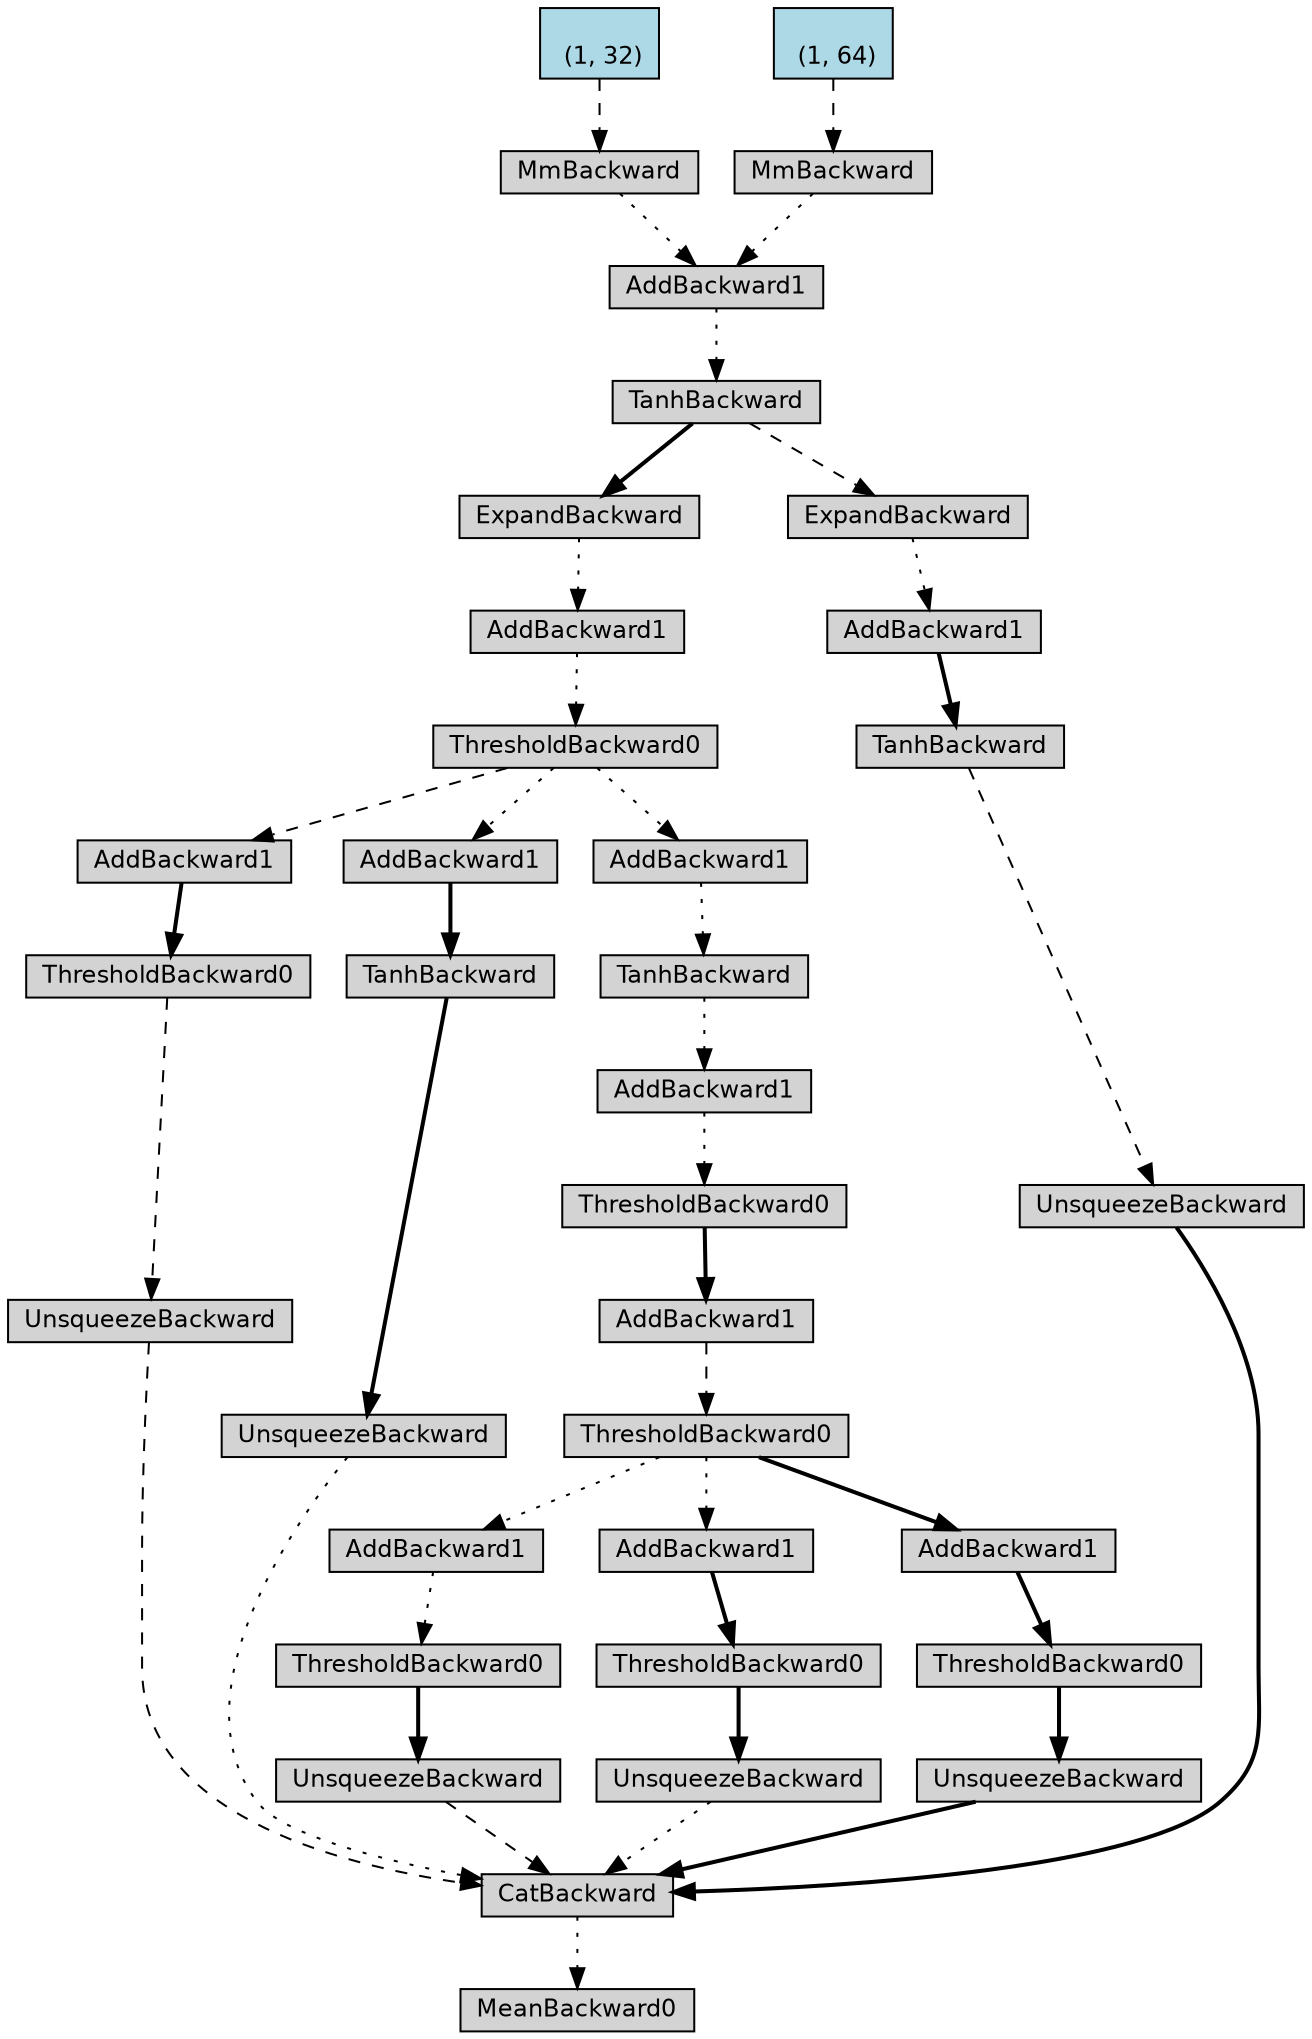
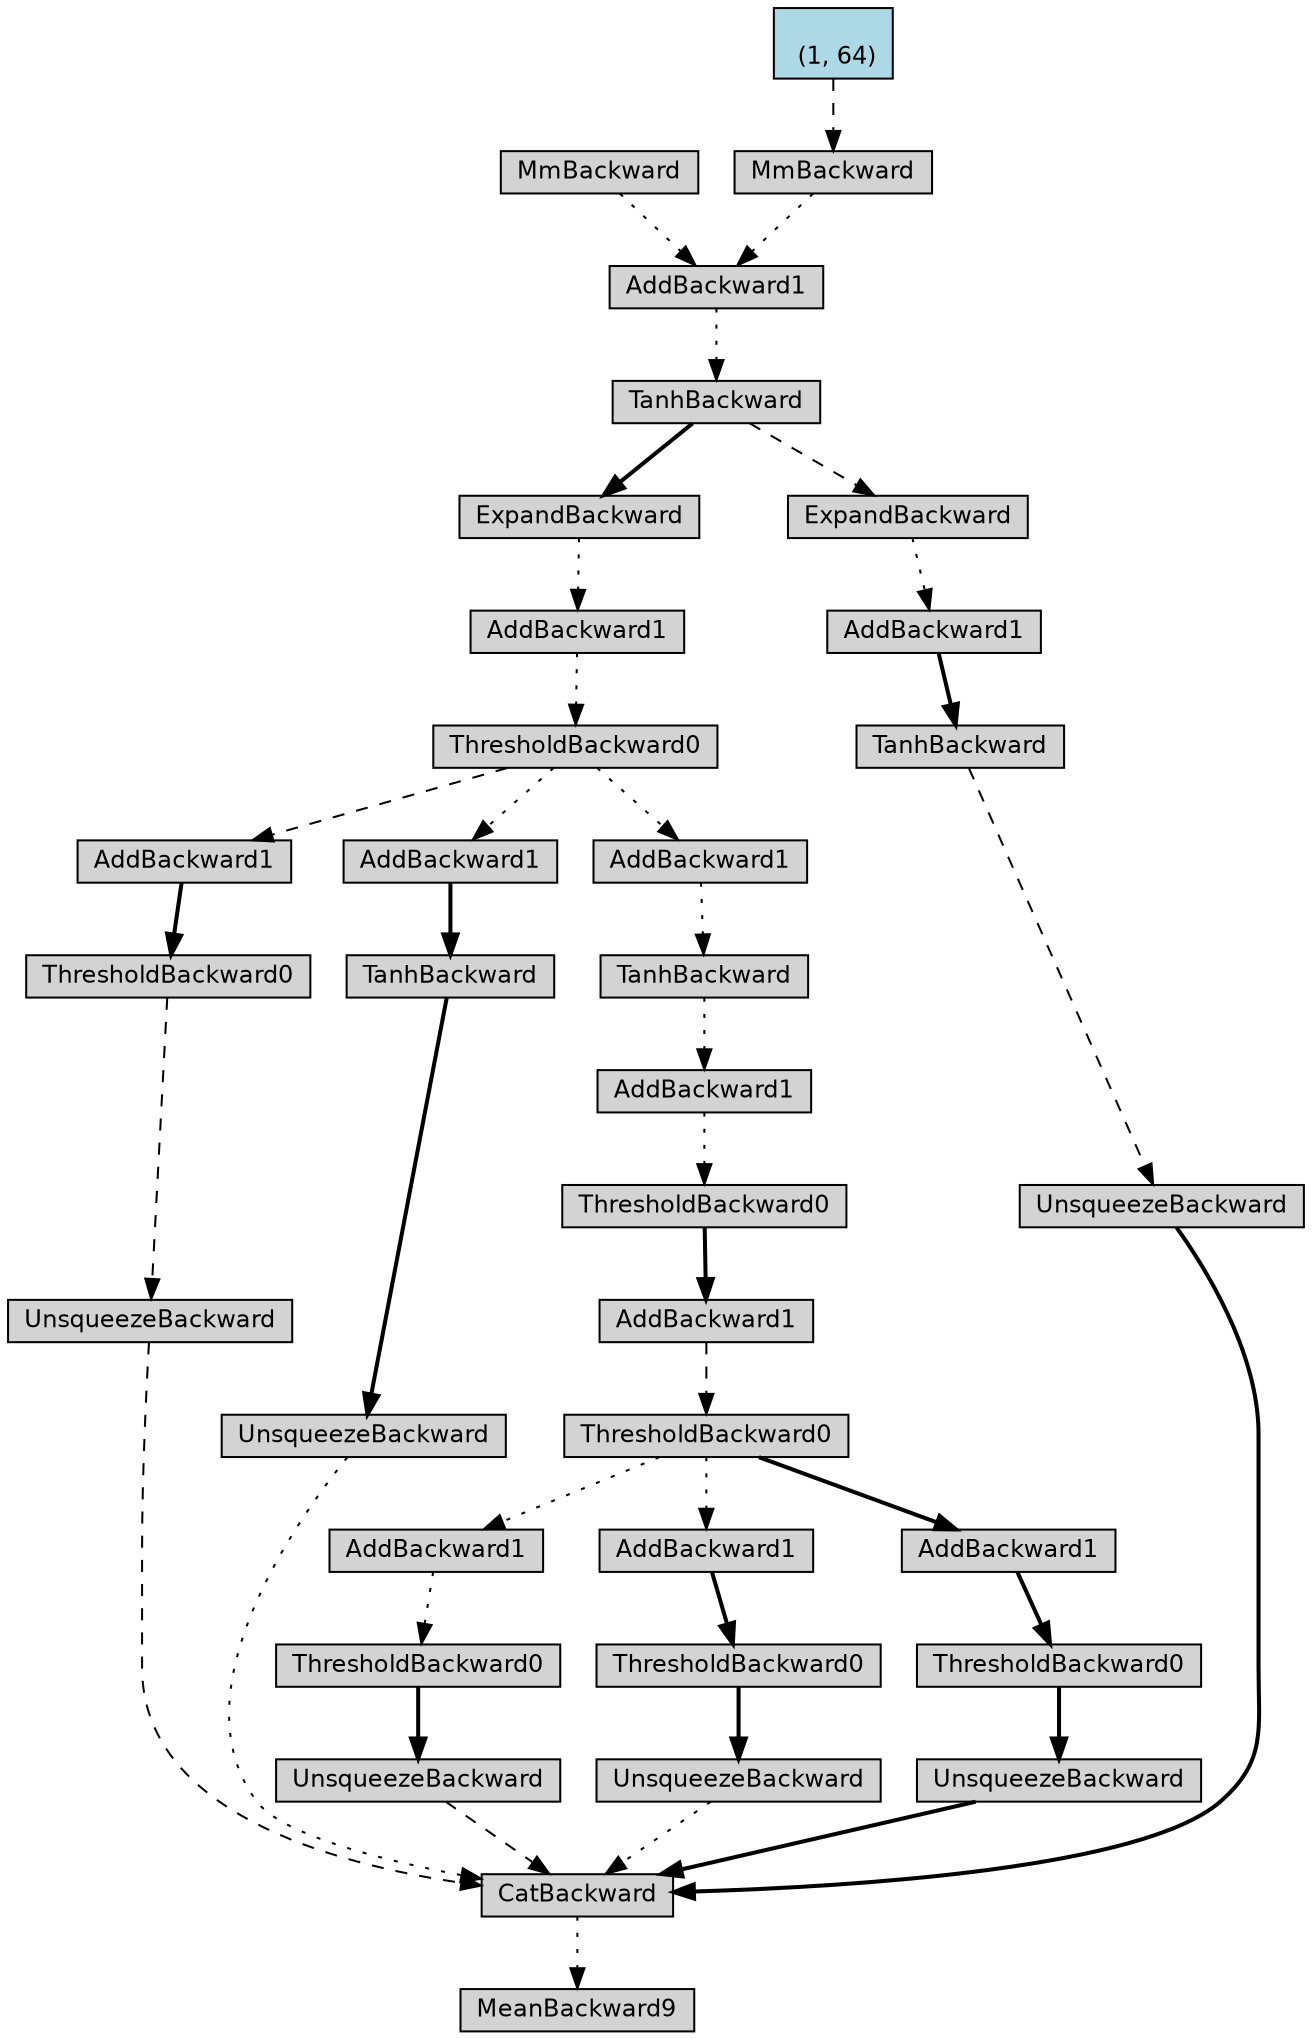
(600, 43) -> none
(577, 2010) -> (577, 2010)
